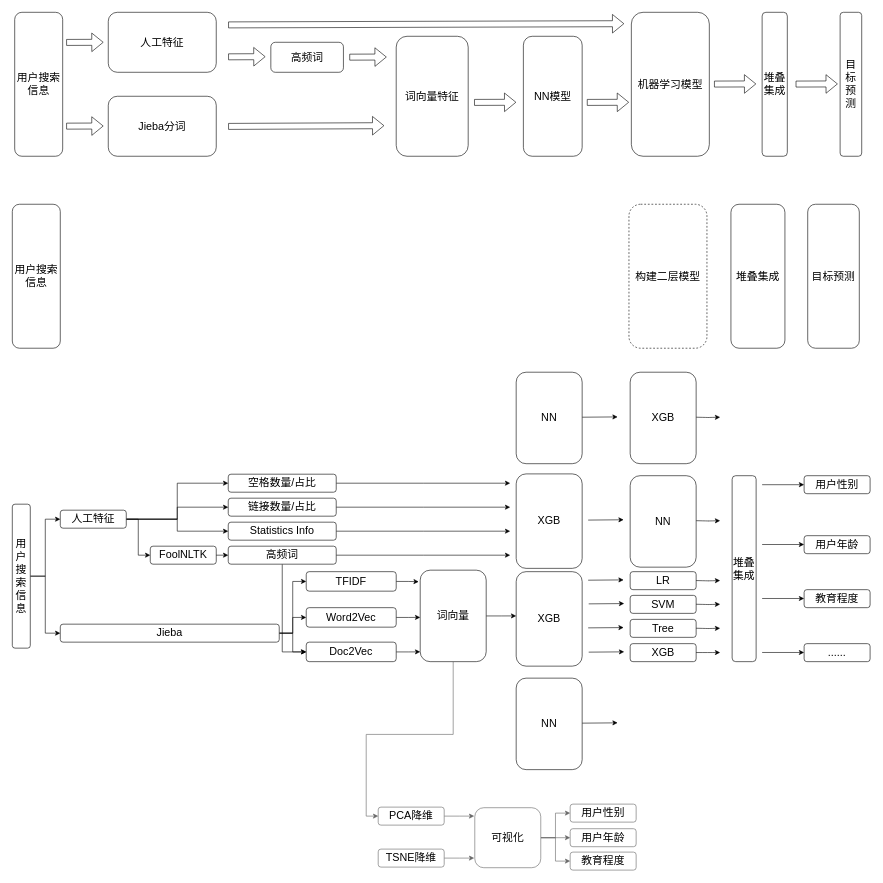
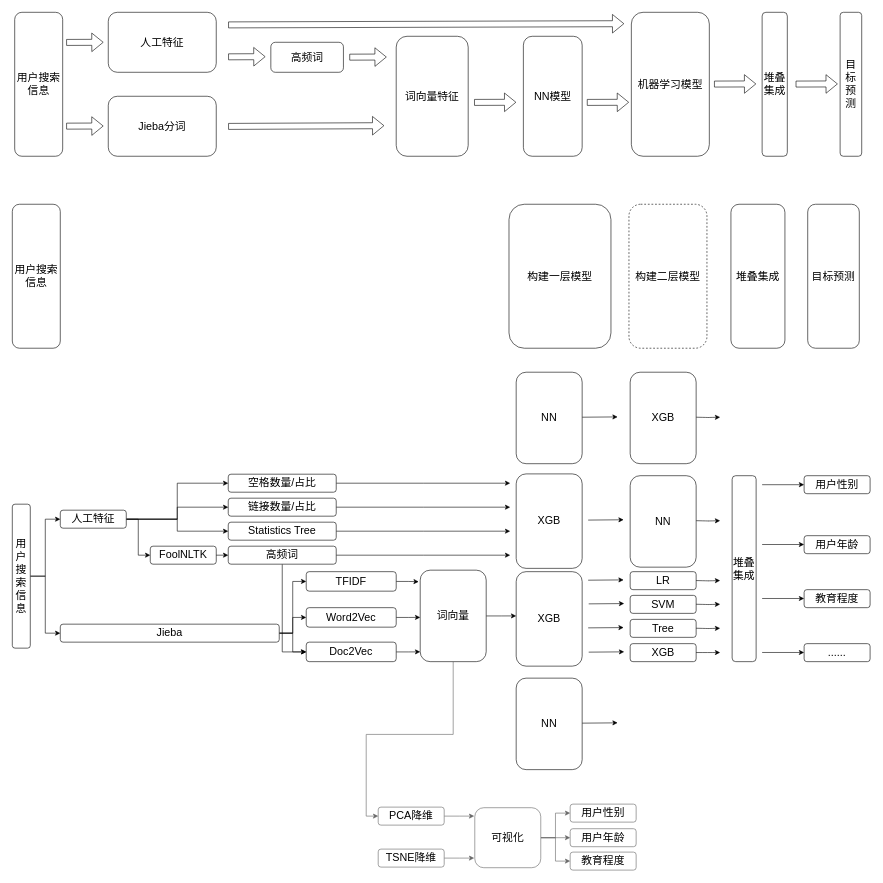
none -> (560, 276)
(282, 531) -> (282, 531)
